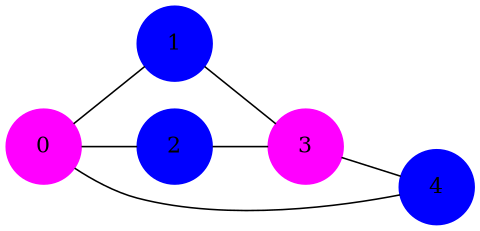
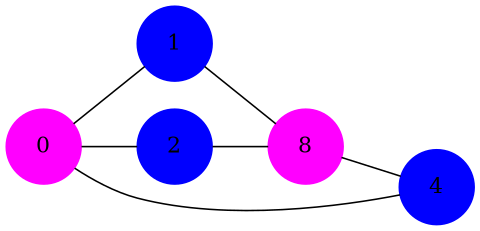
(306, 147) -> (306, 147)
